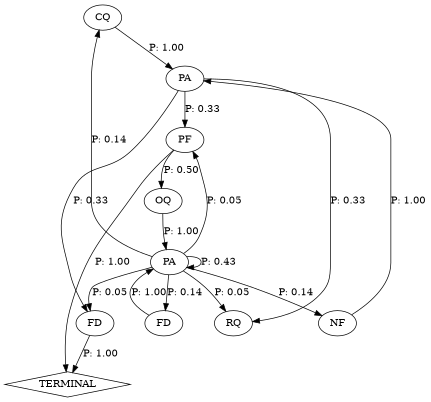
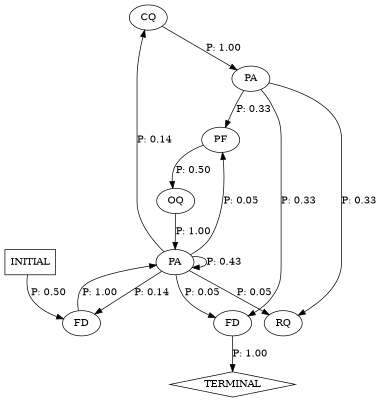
(96, 247) -> none
none -> (30, 262)
(337, 323) -> none
